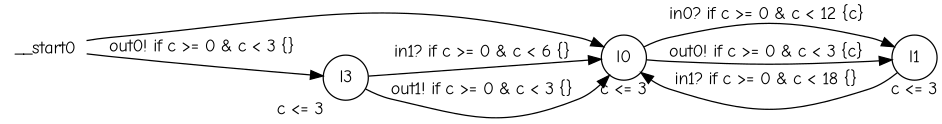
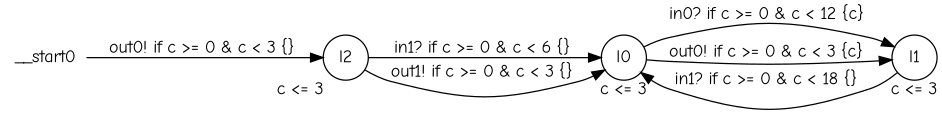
(340, 14) -> none
(346, 78) -> (346, 58)
